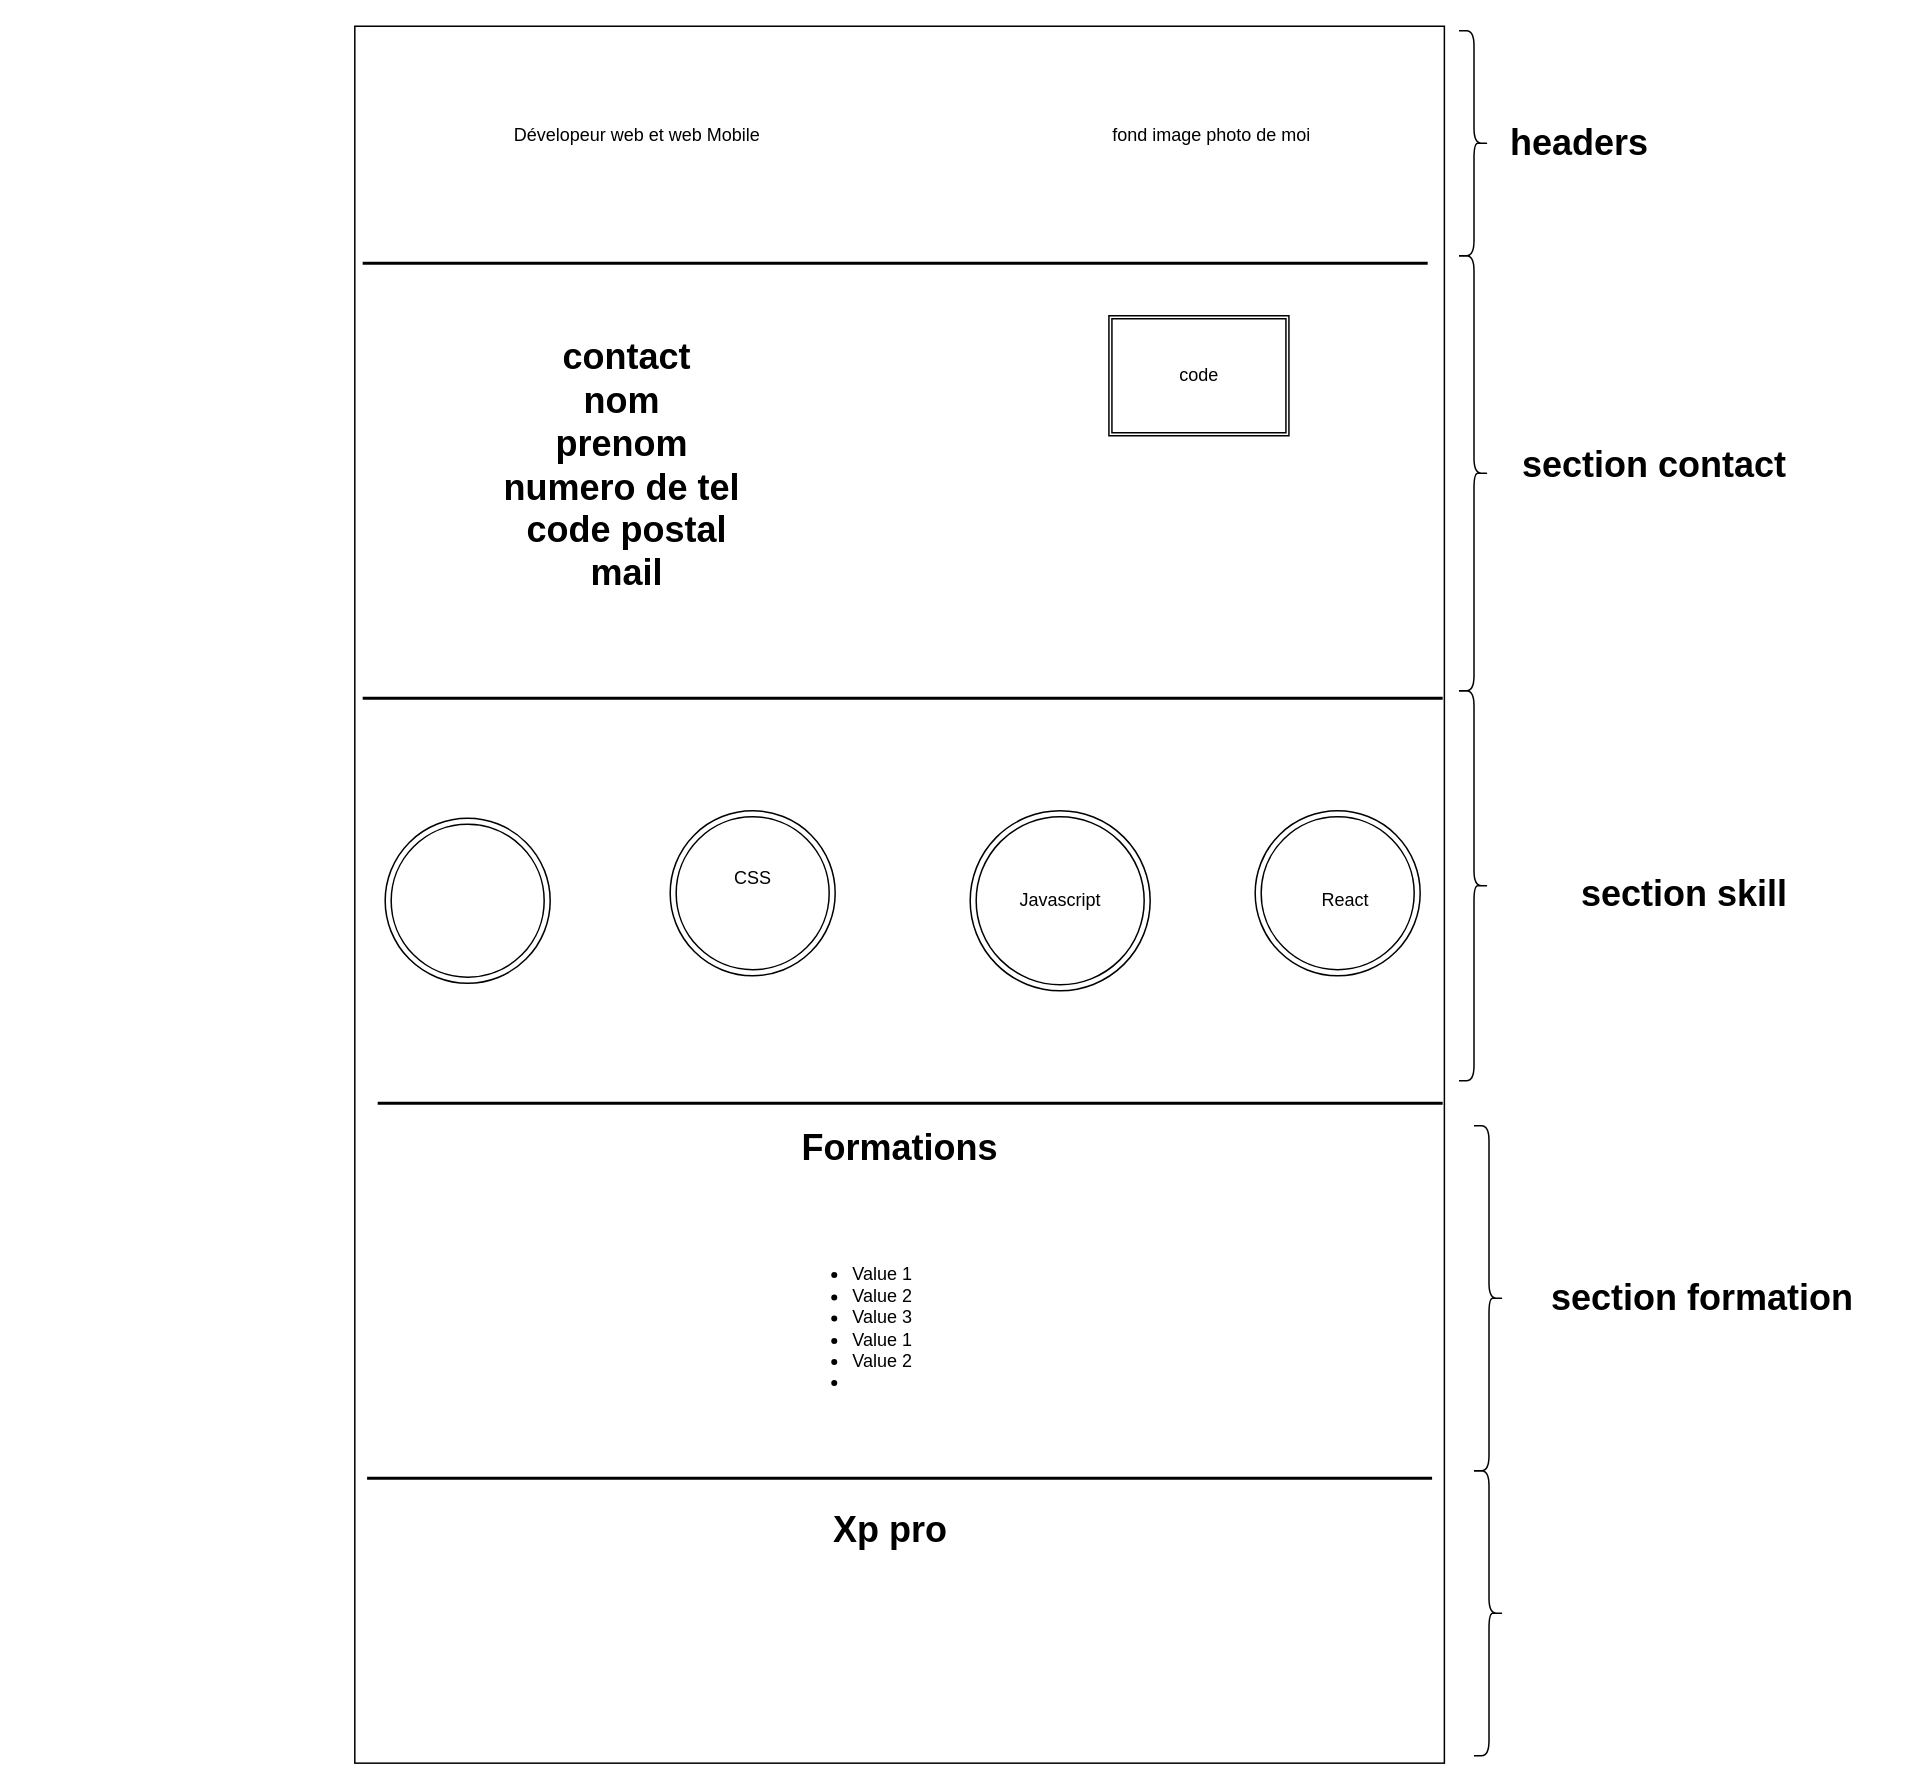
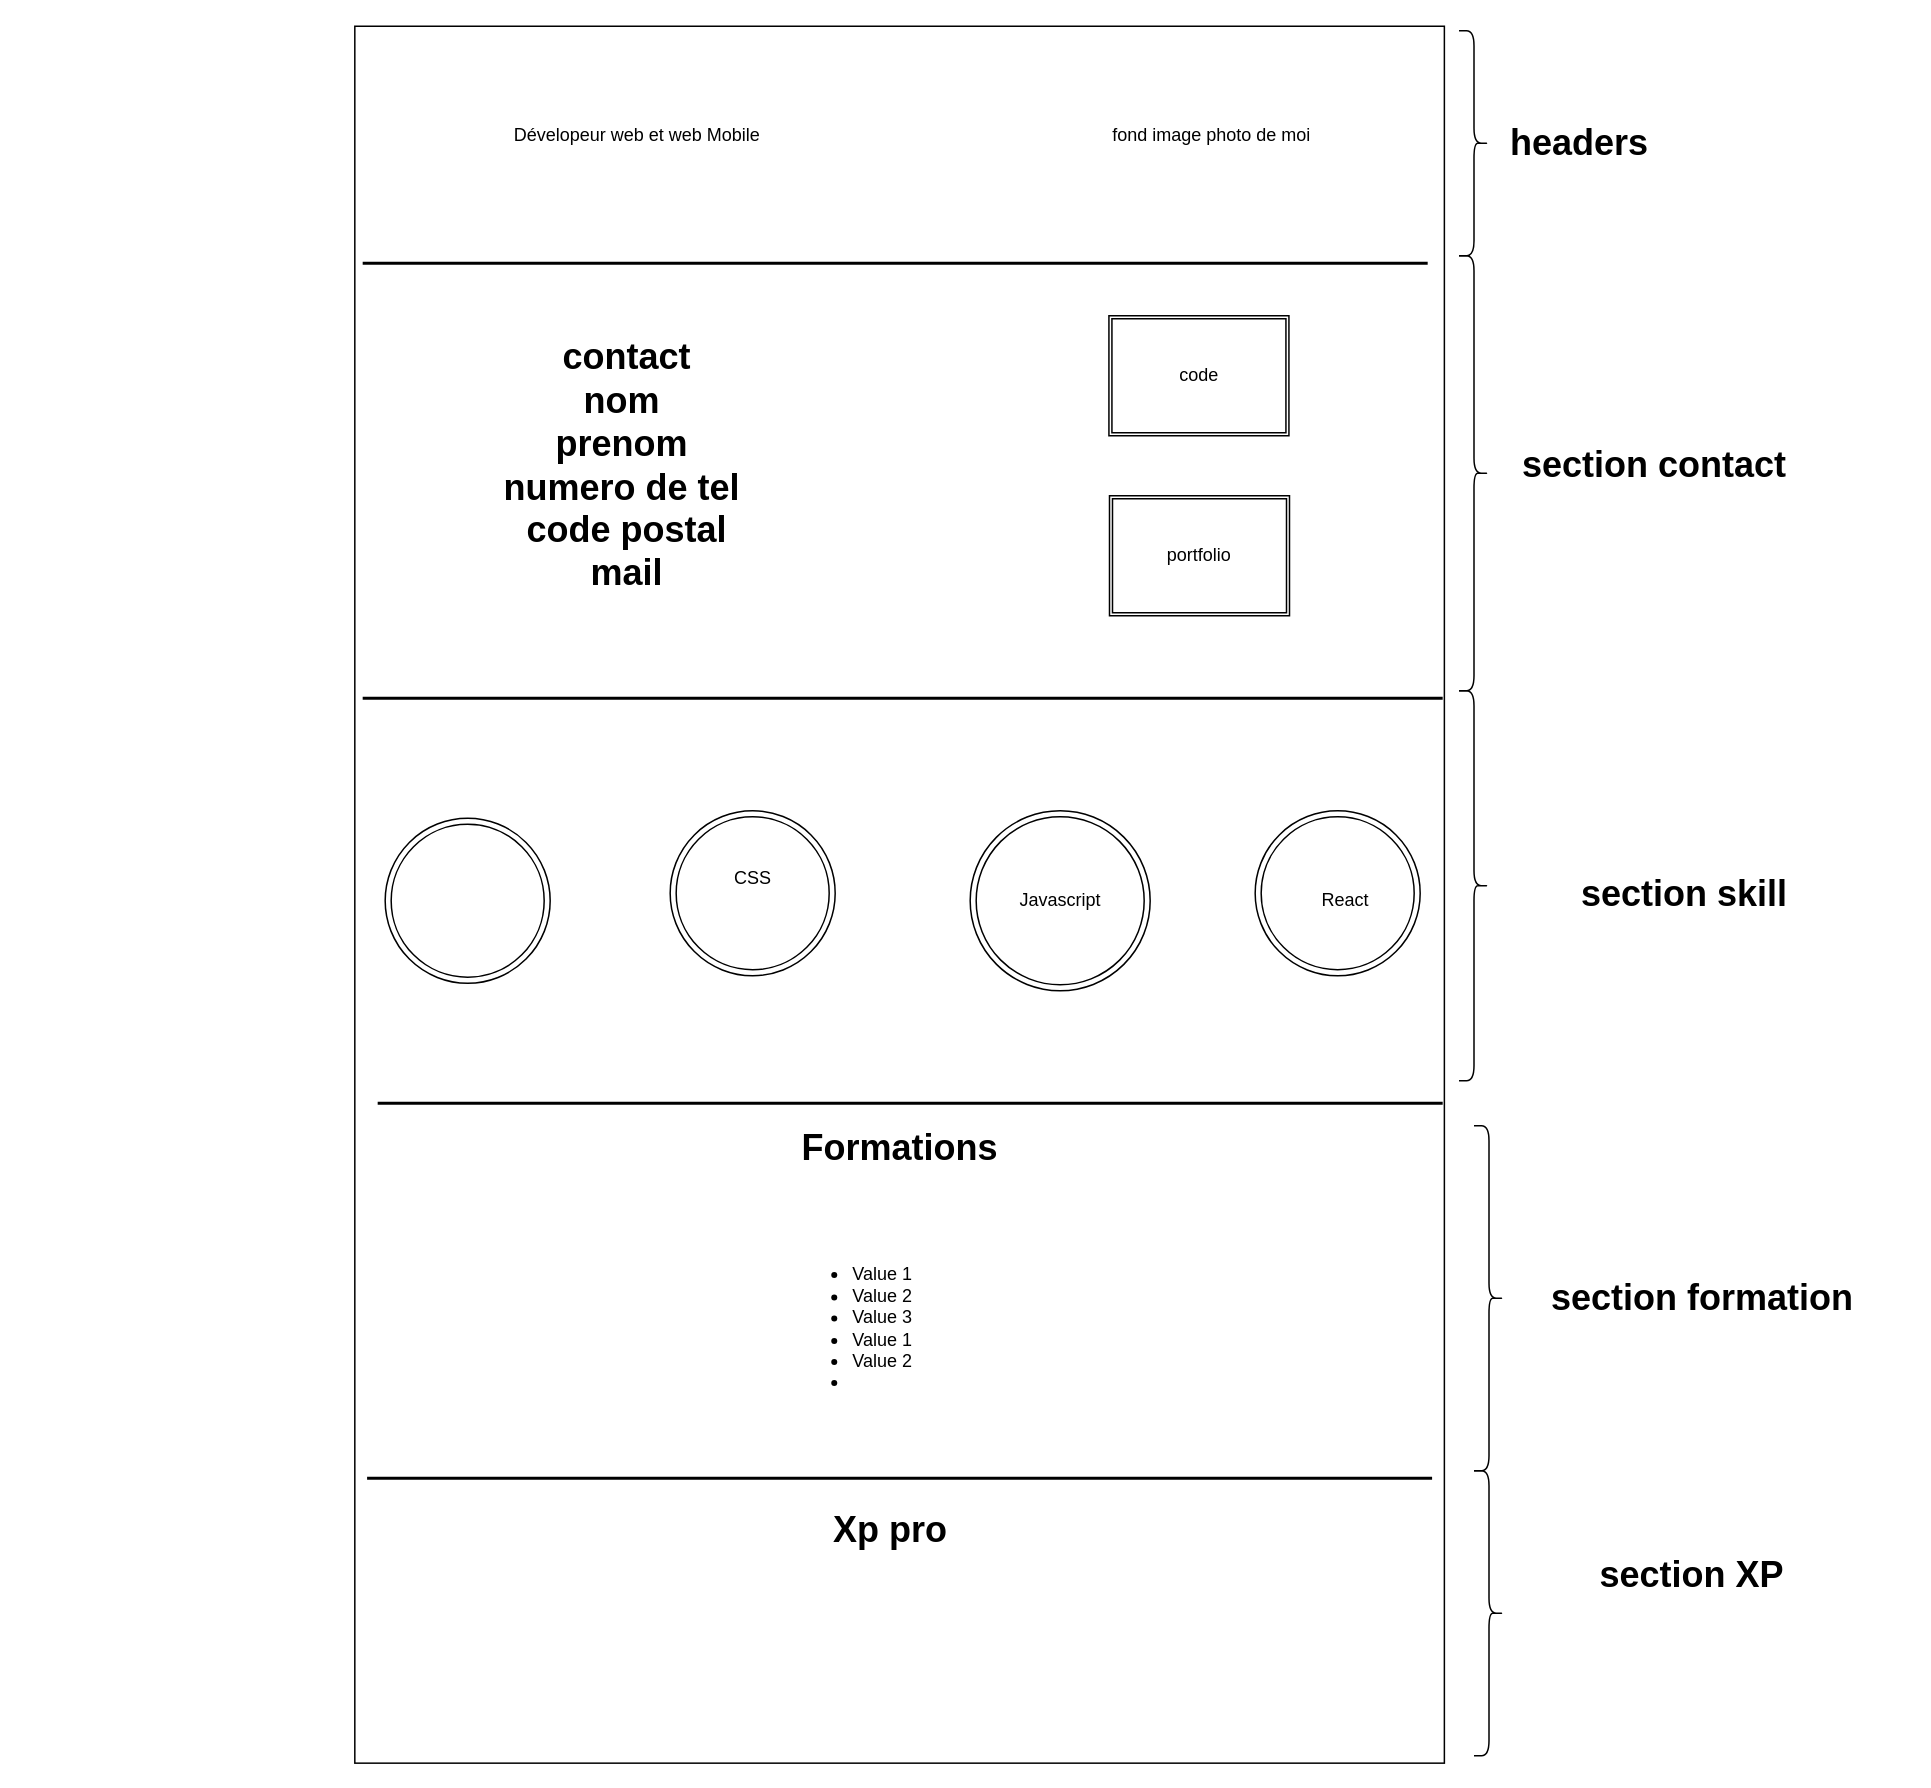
none -> (1199, 556)
none -> (1691, 1576)
